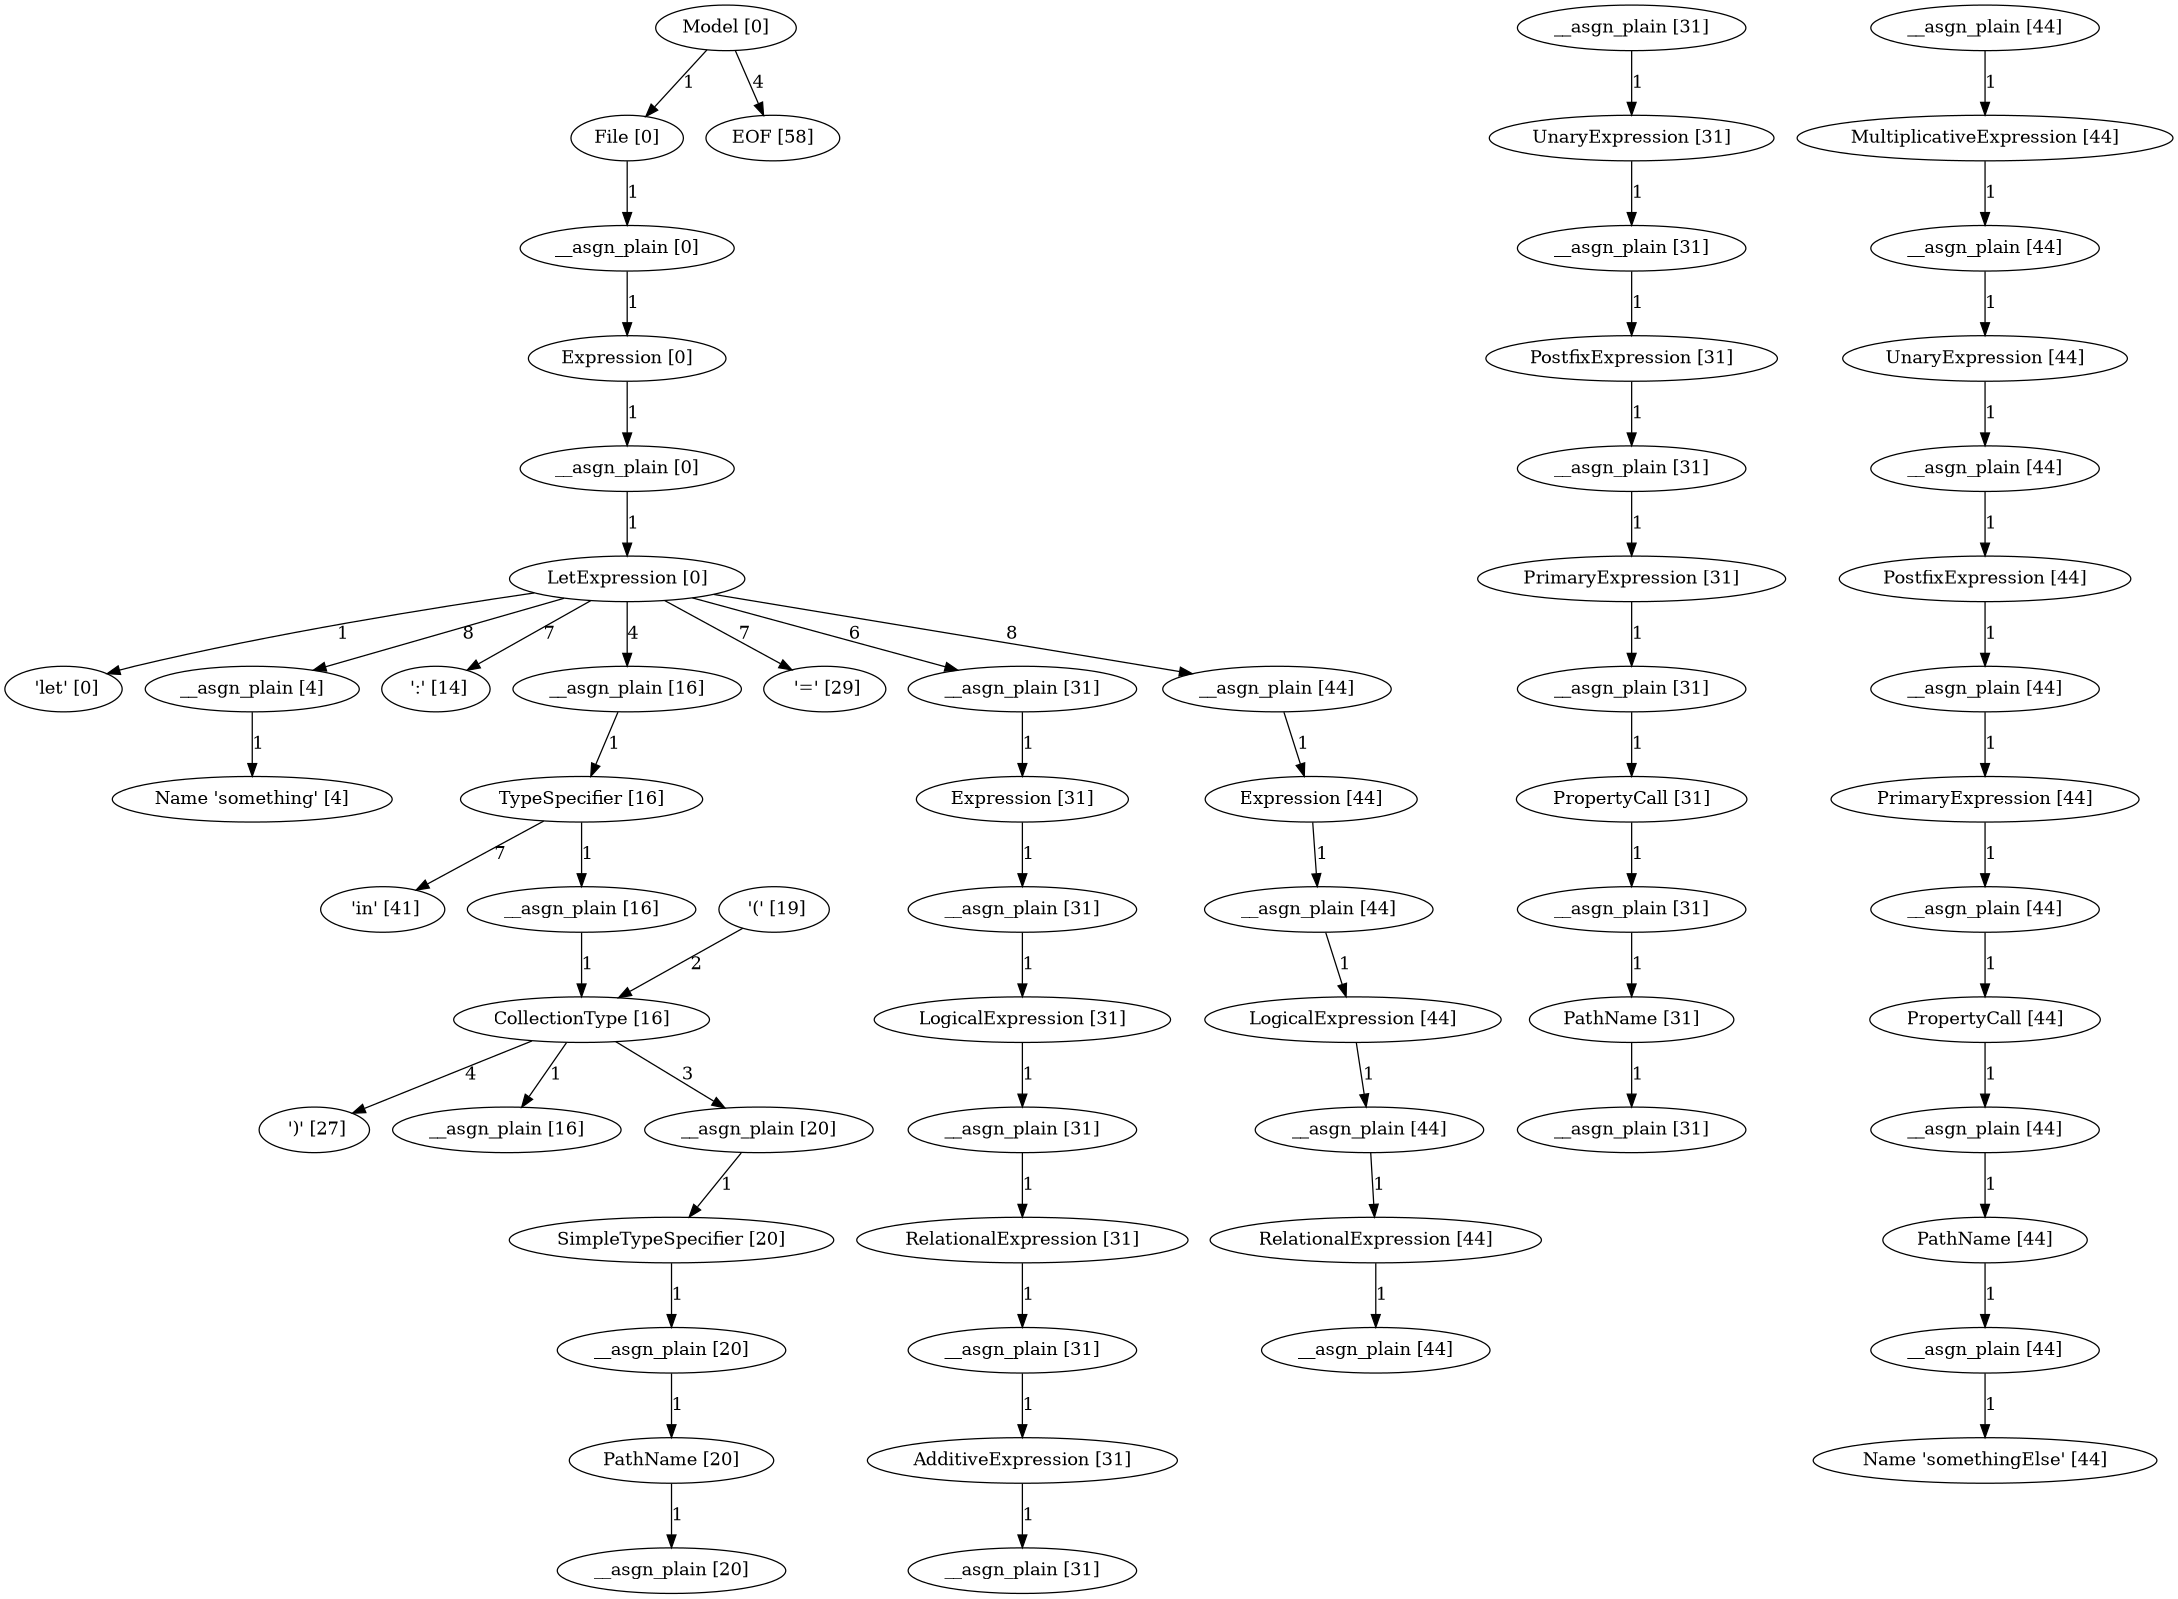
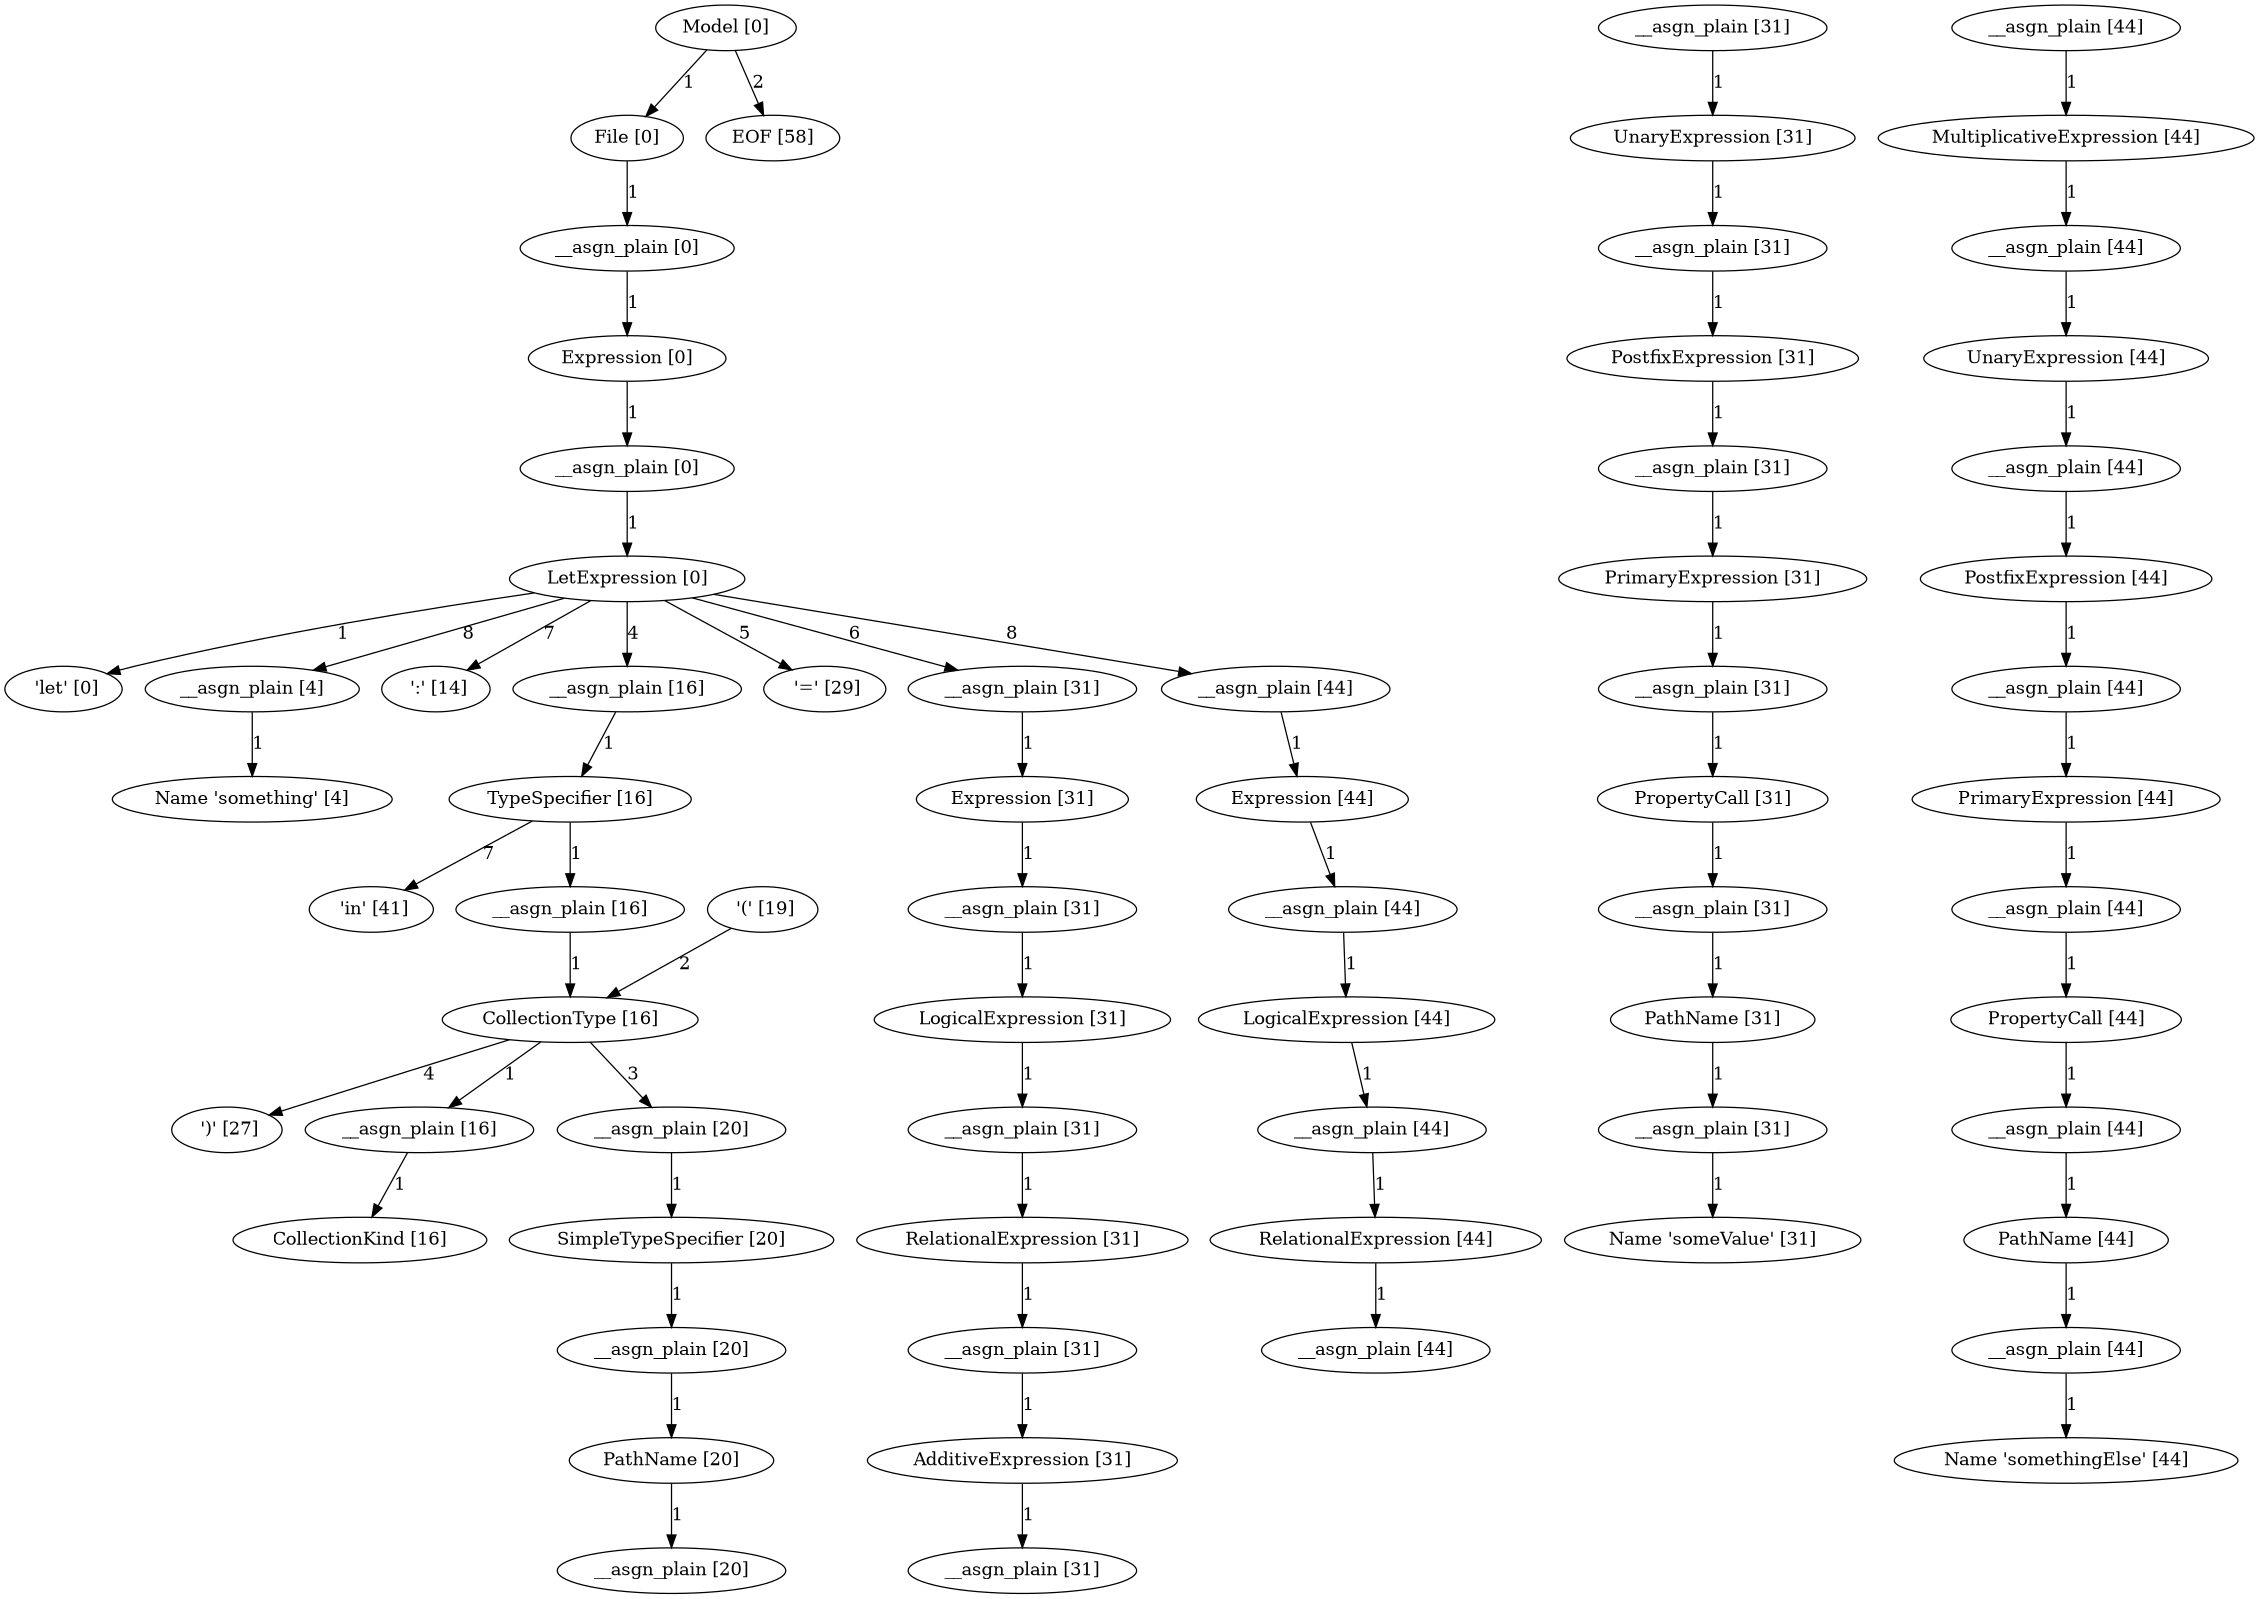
(759, 83) -> (759, 83)
(745, 634) -> (745, 634)
none -> (360, 1240)
none -> (1713, 1240)
